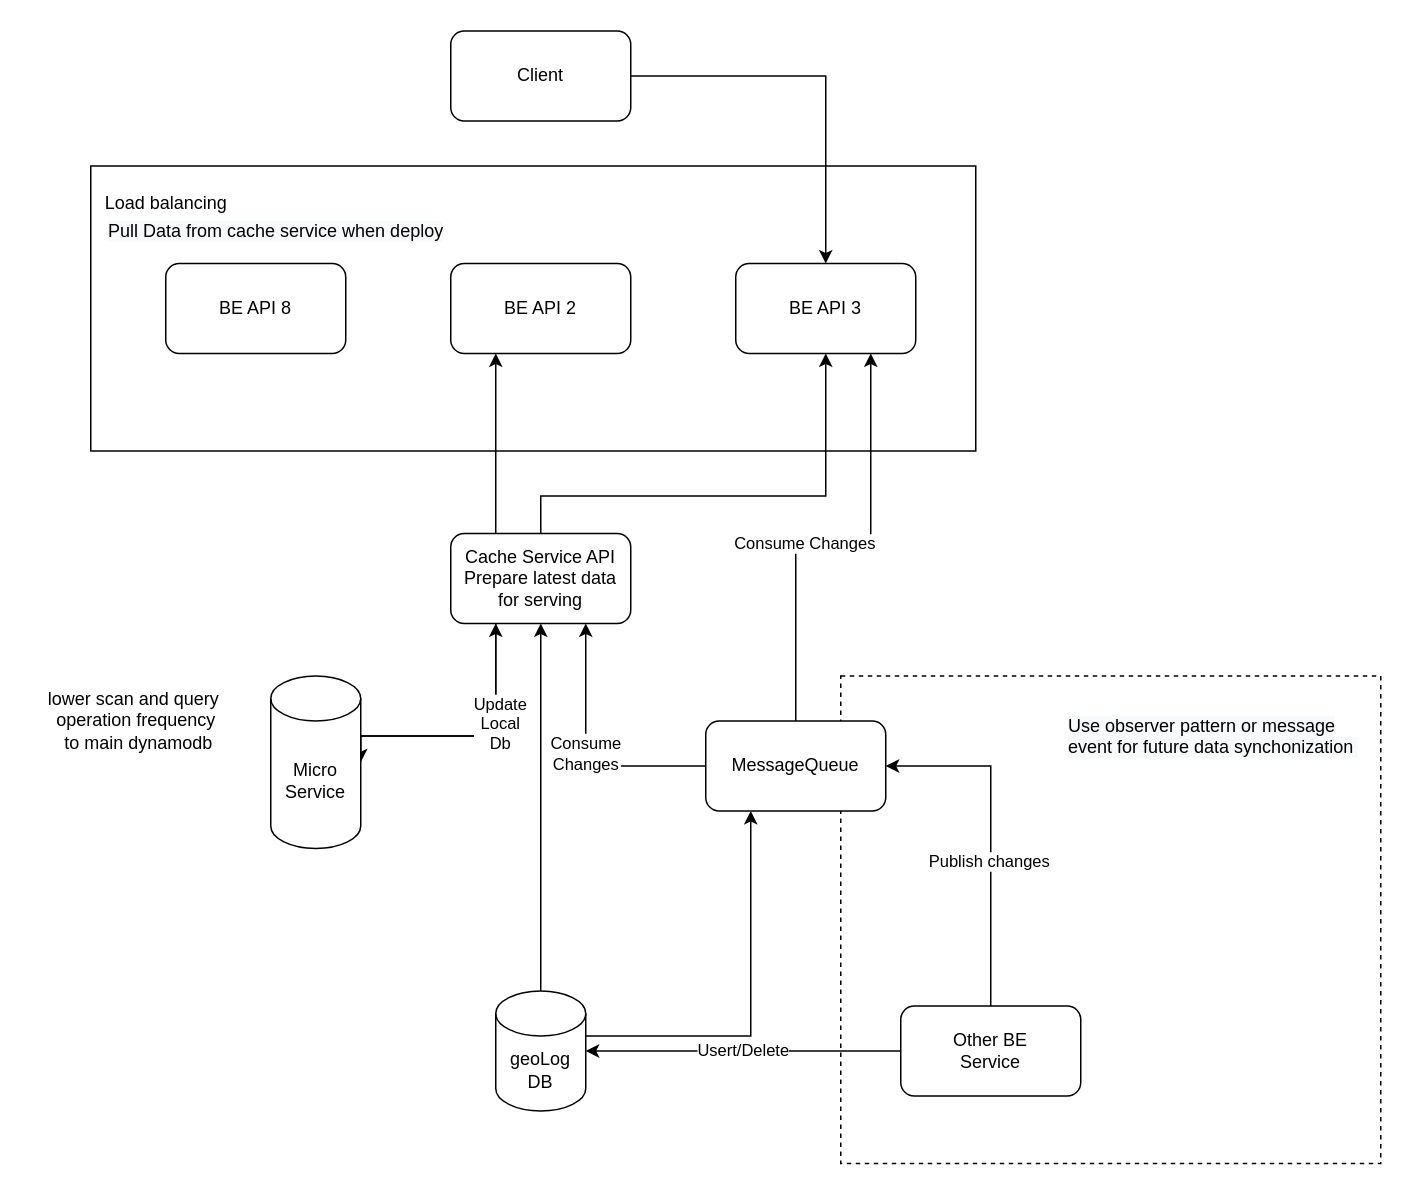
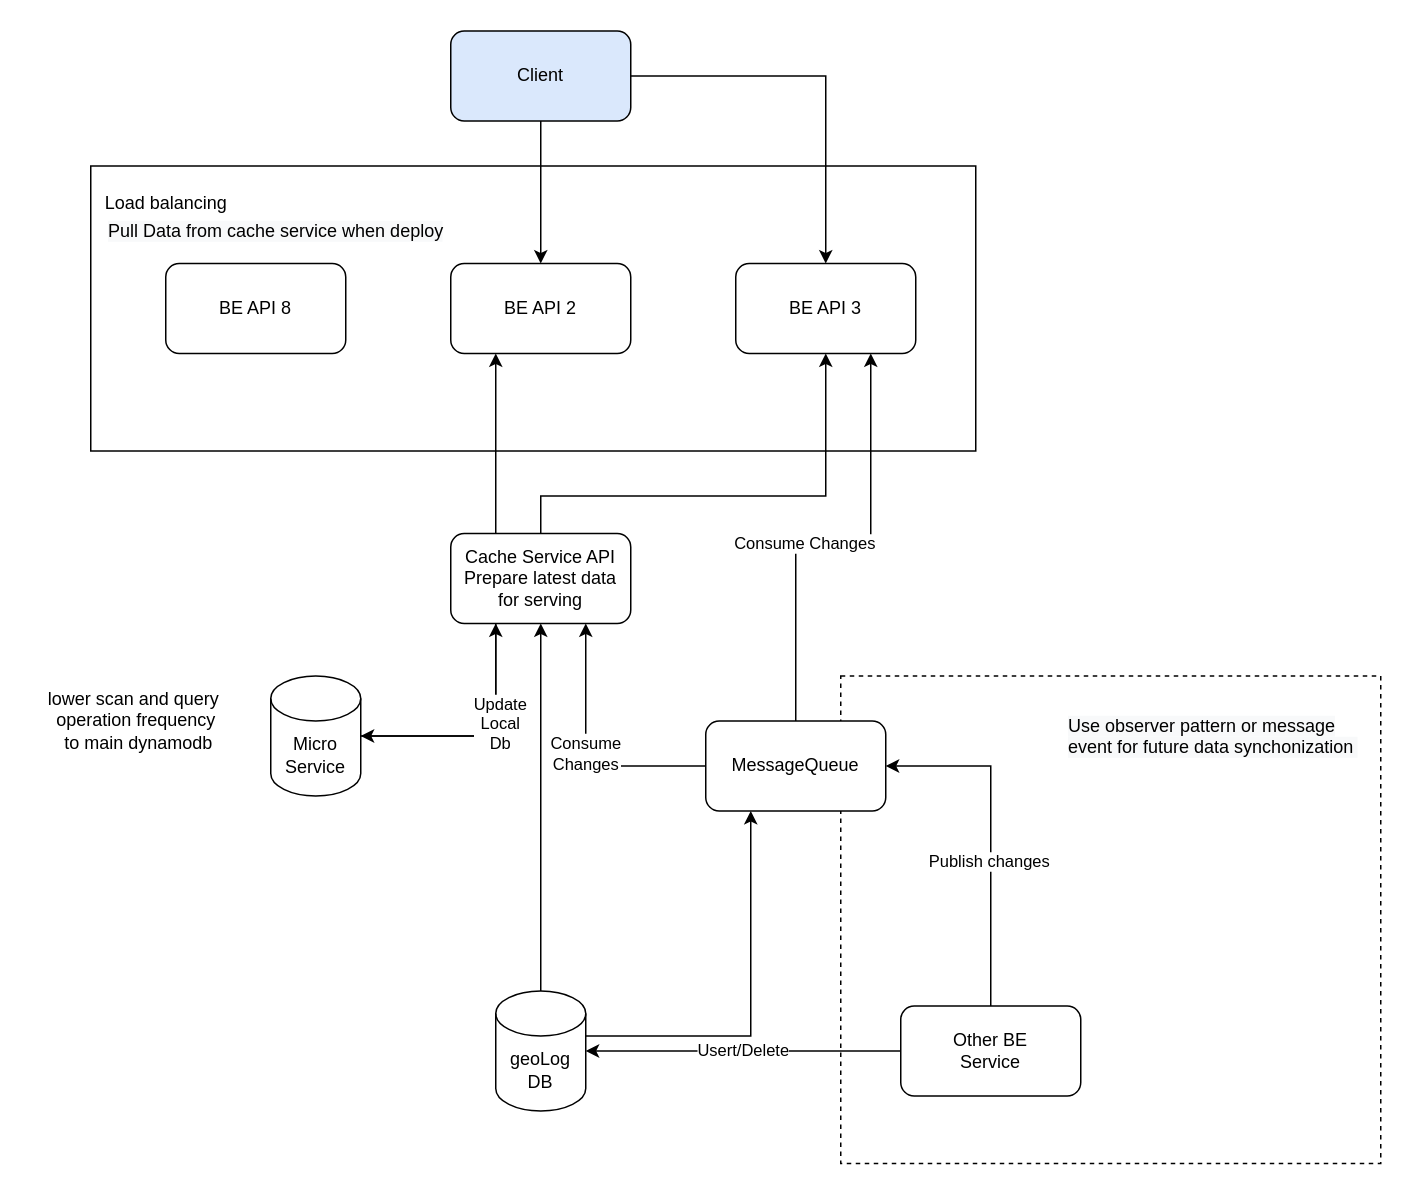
(541, 76) -> (541, 76)
none -> (541, 187)
(316, 762) -> (316, 736)
